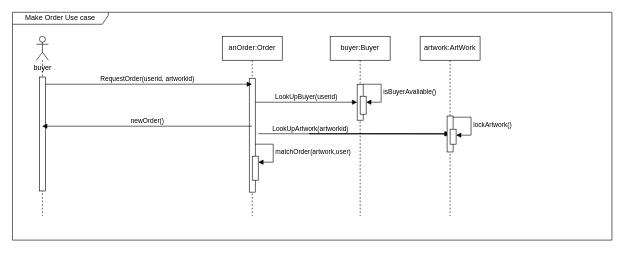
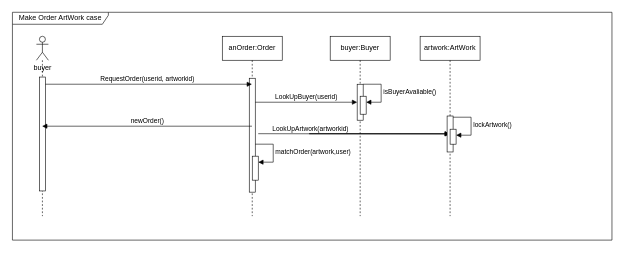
(60, 18) -> (60, 18)
